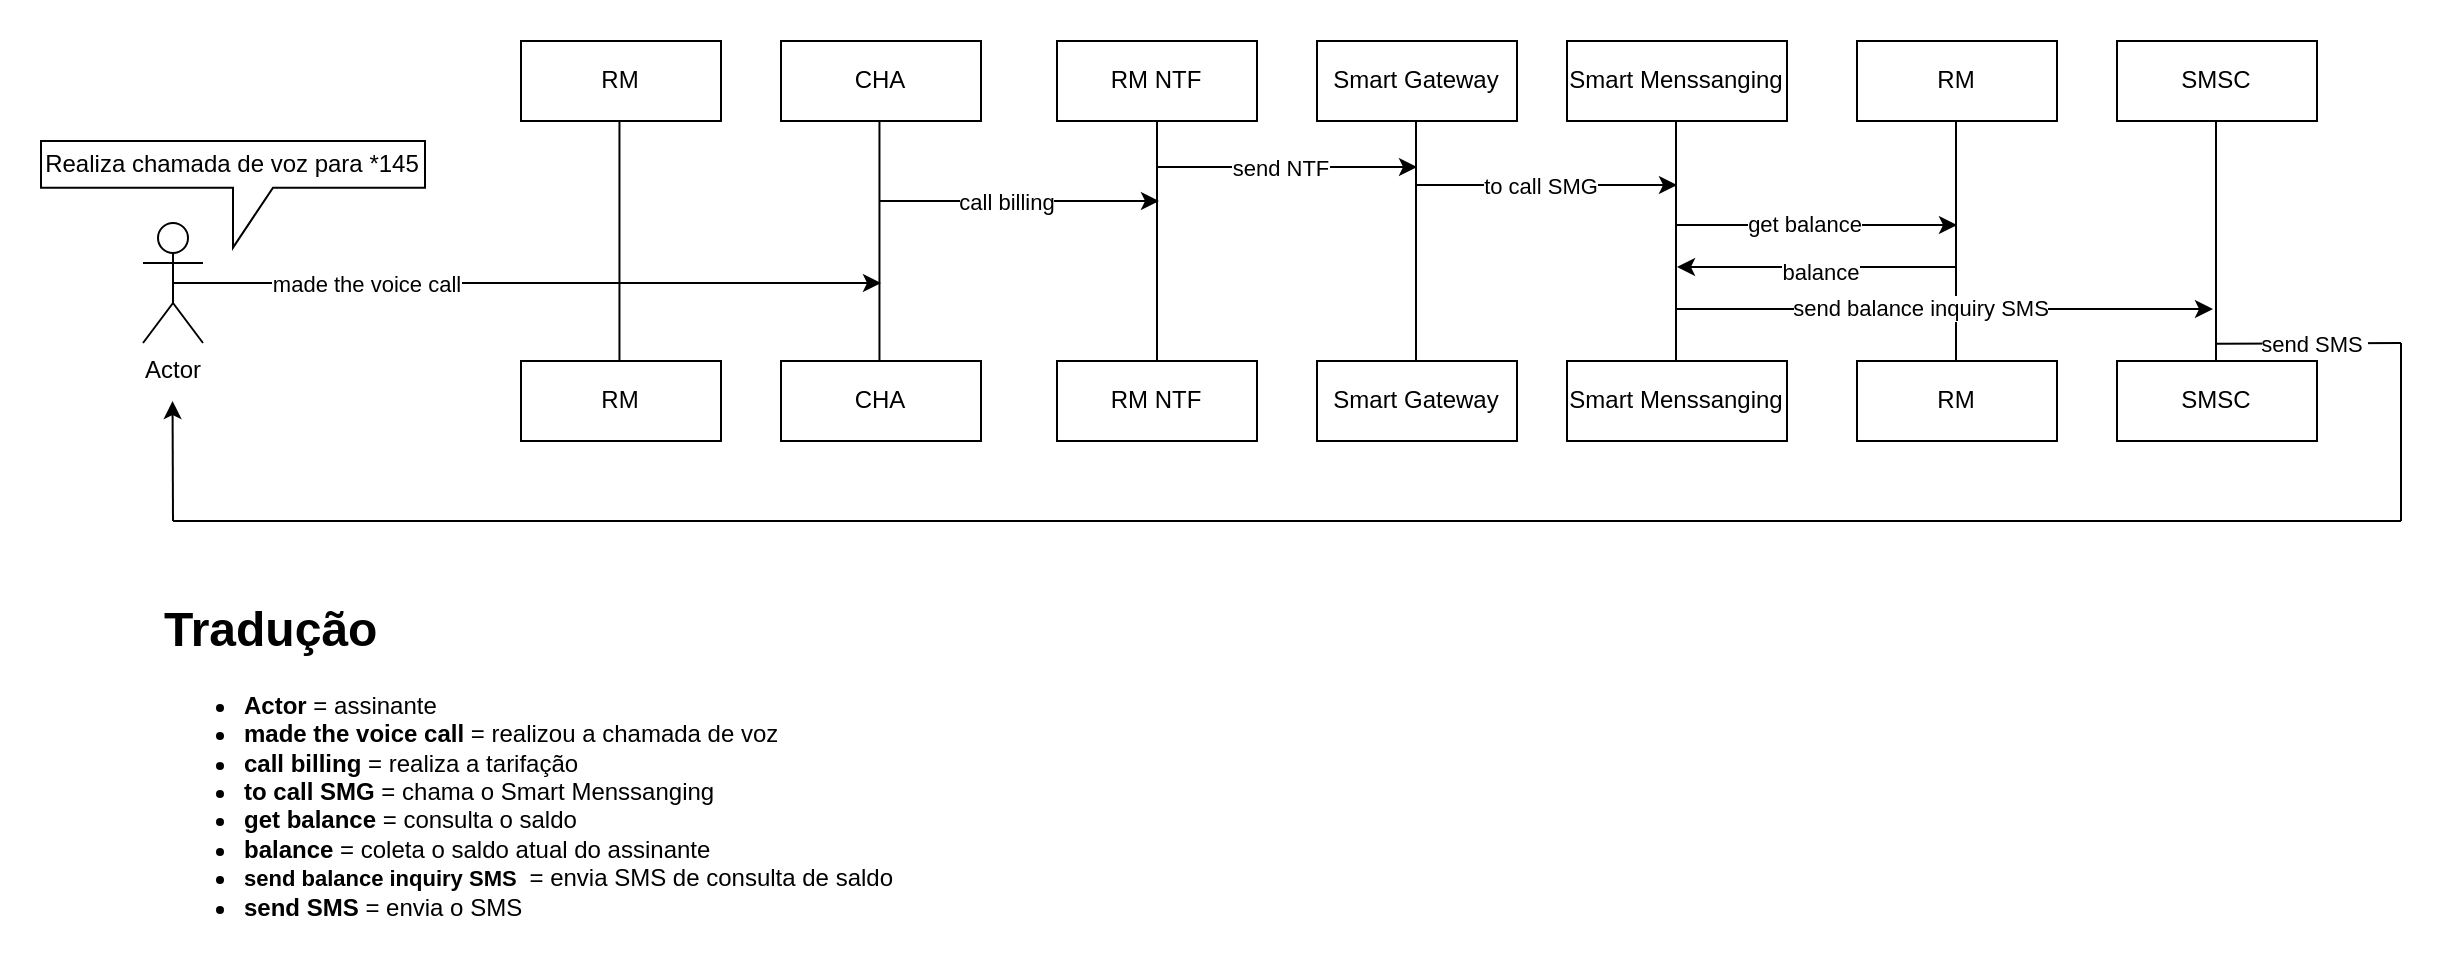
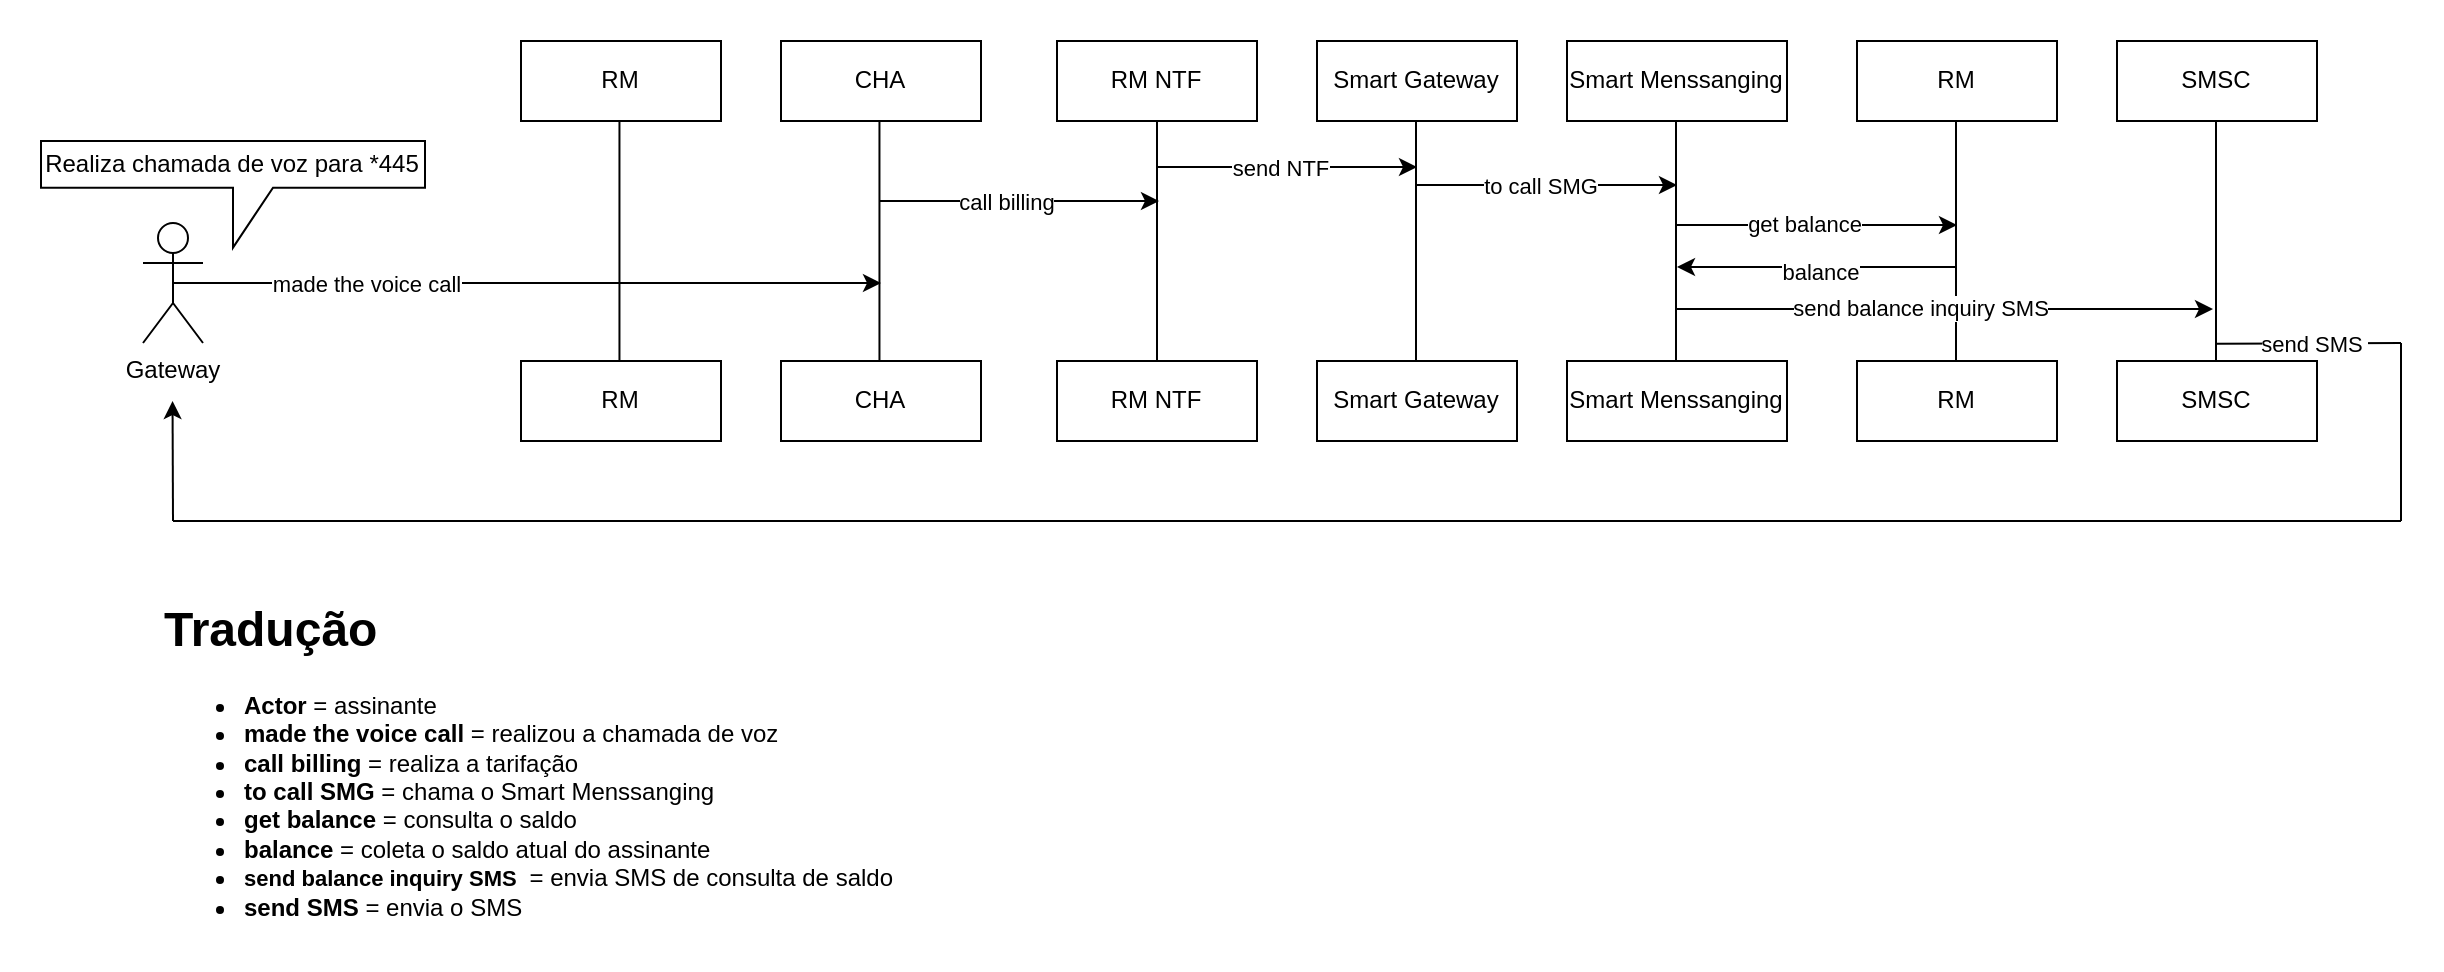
(233, 165) -> (233, 165)
(174, 371) -> (174, 371)
